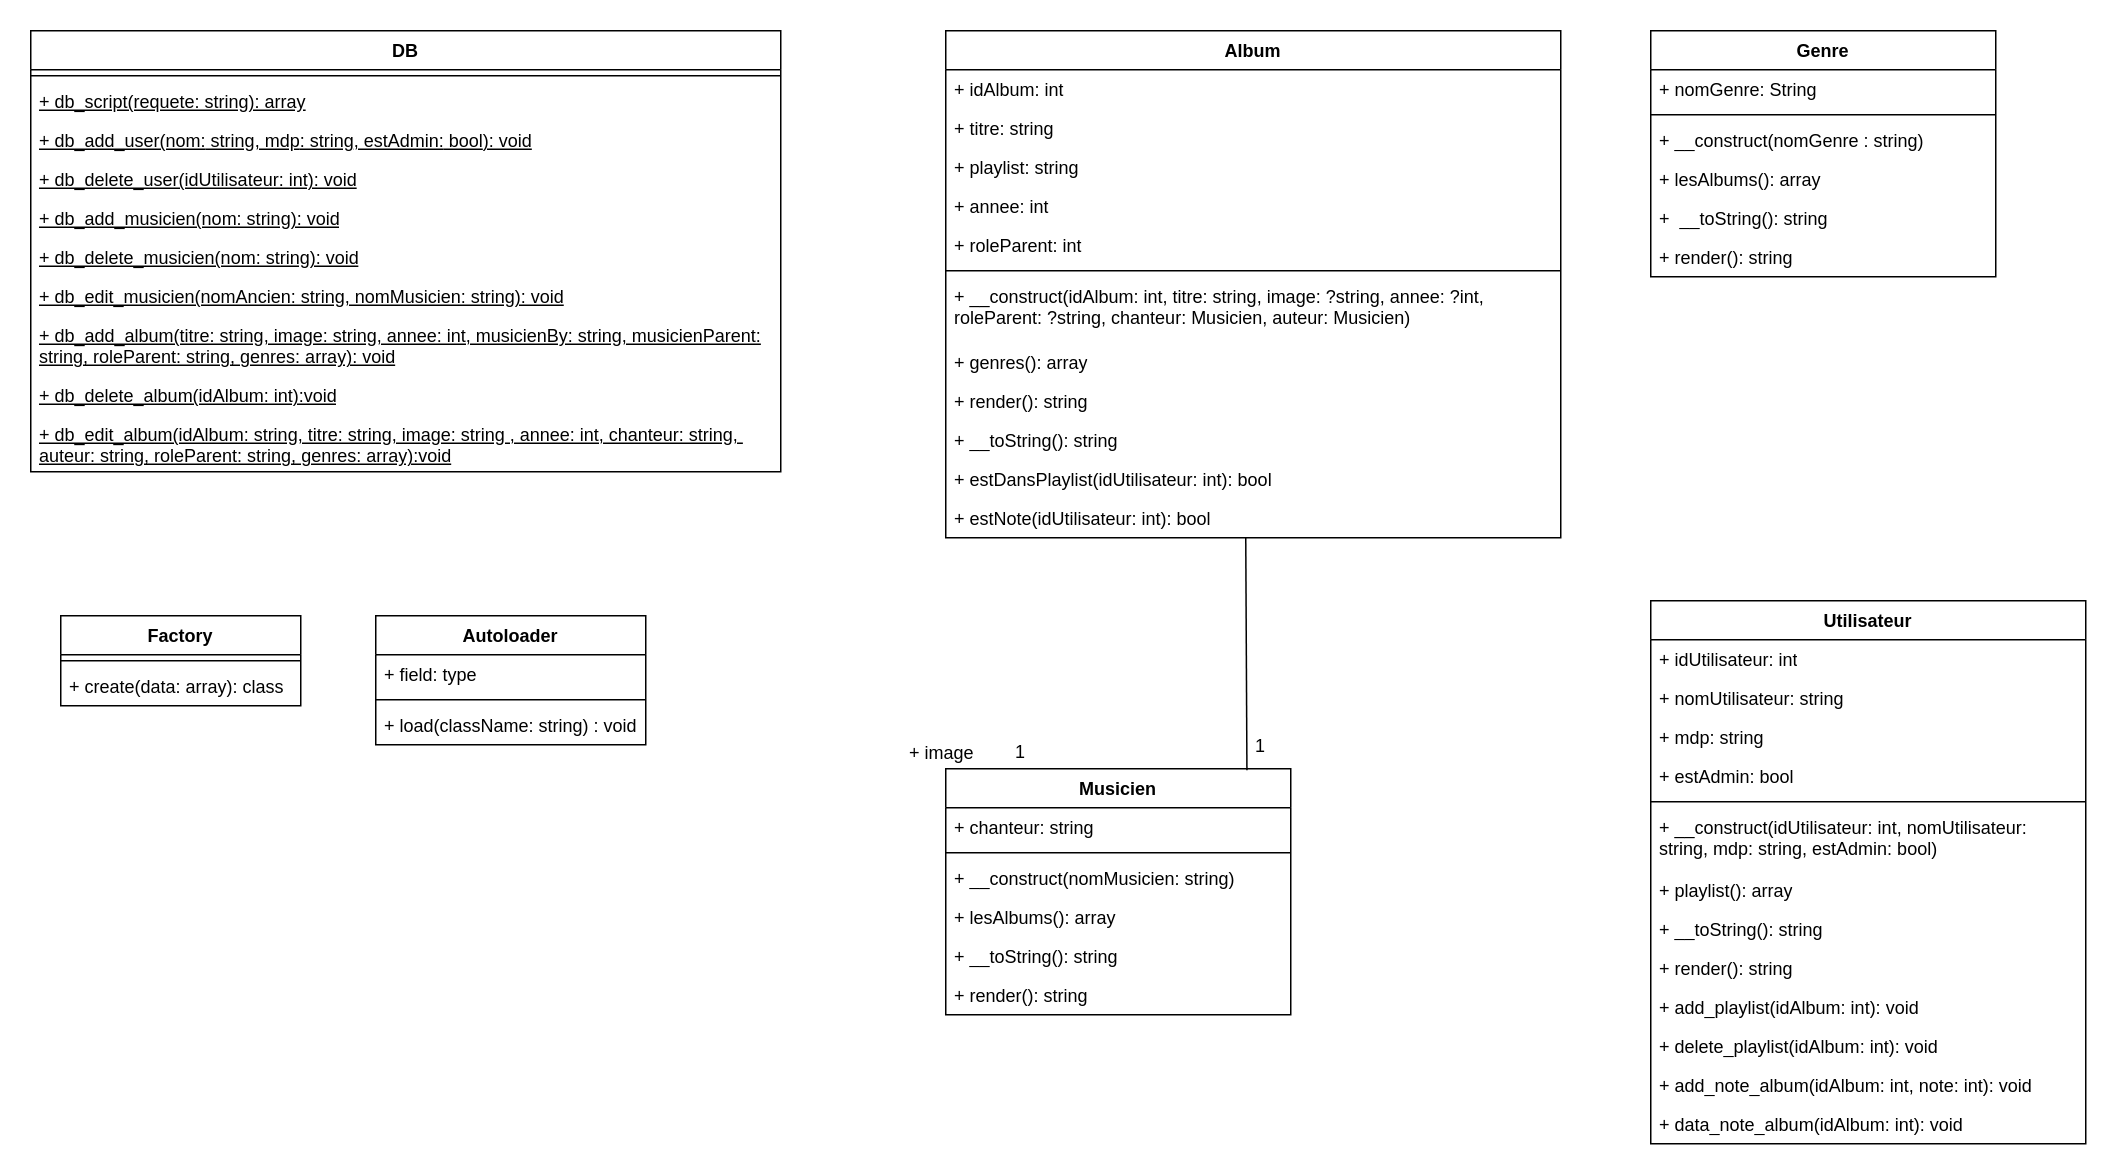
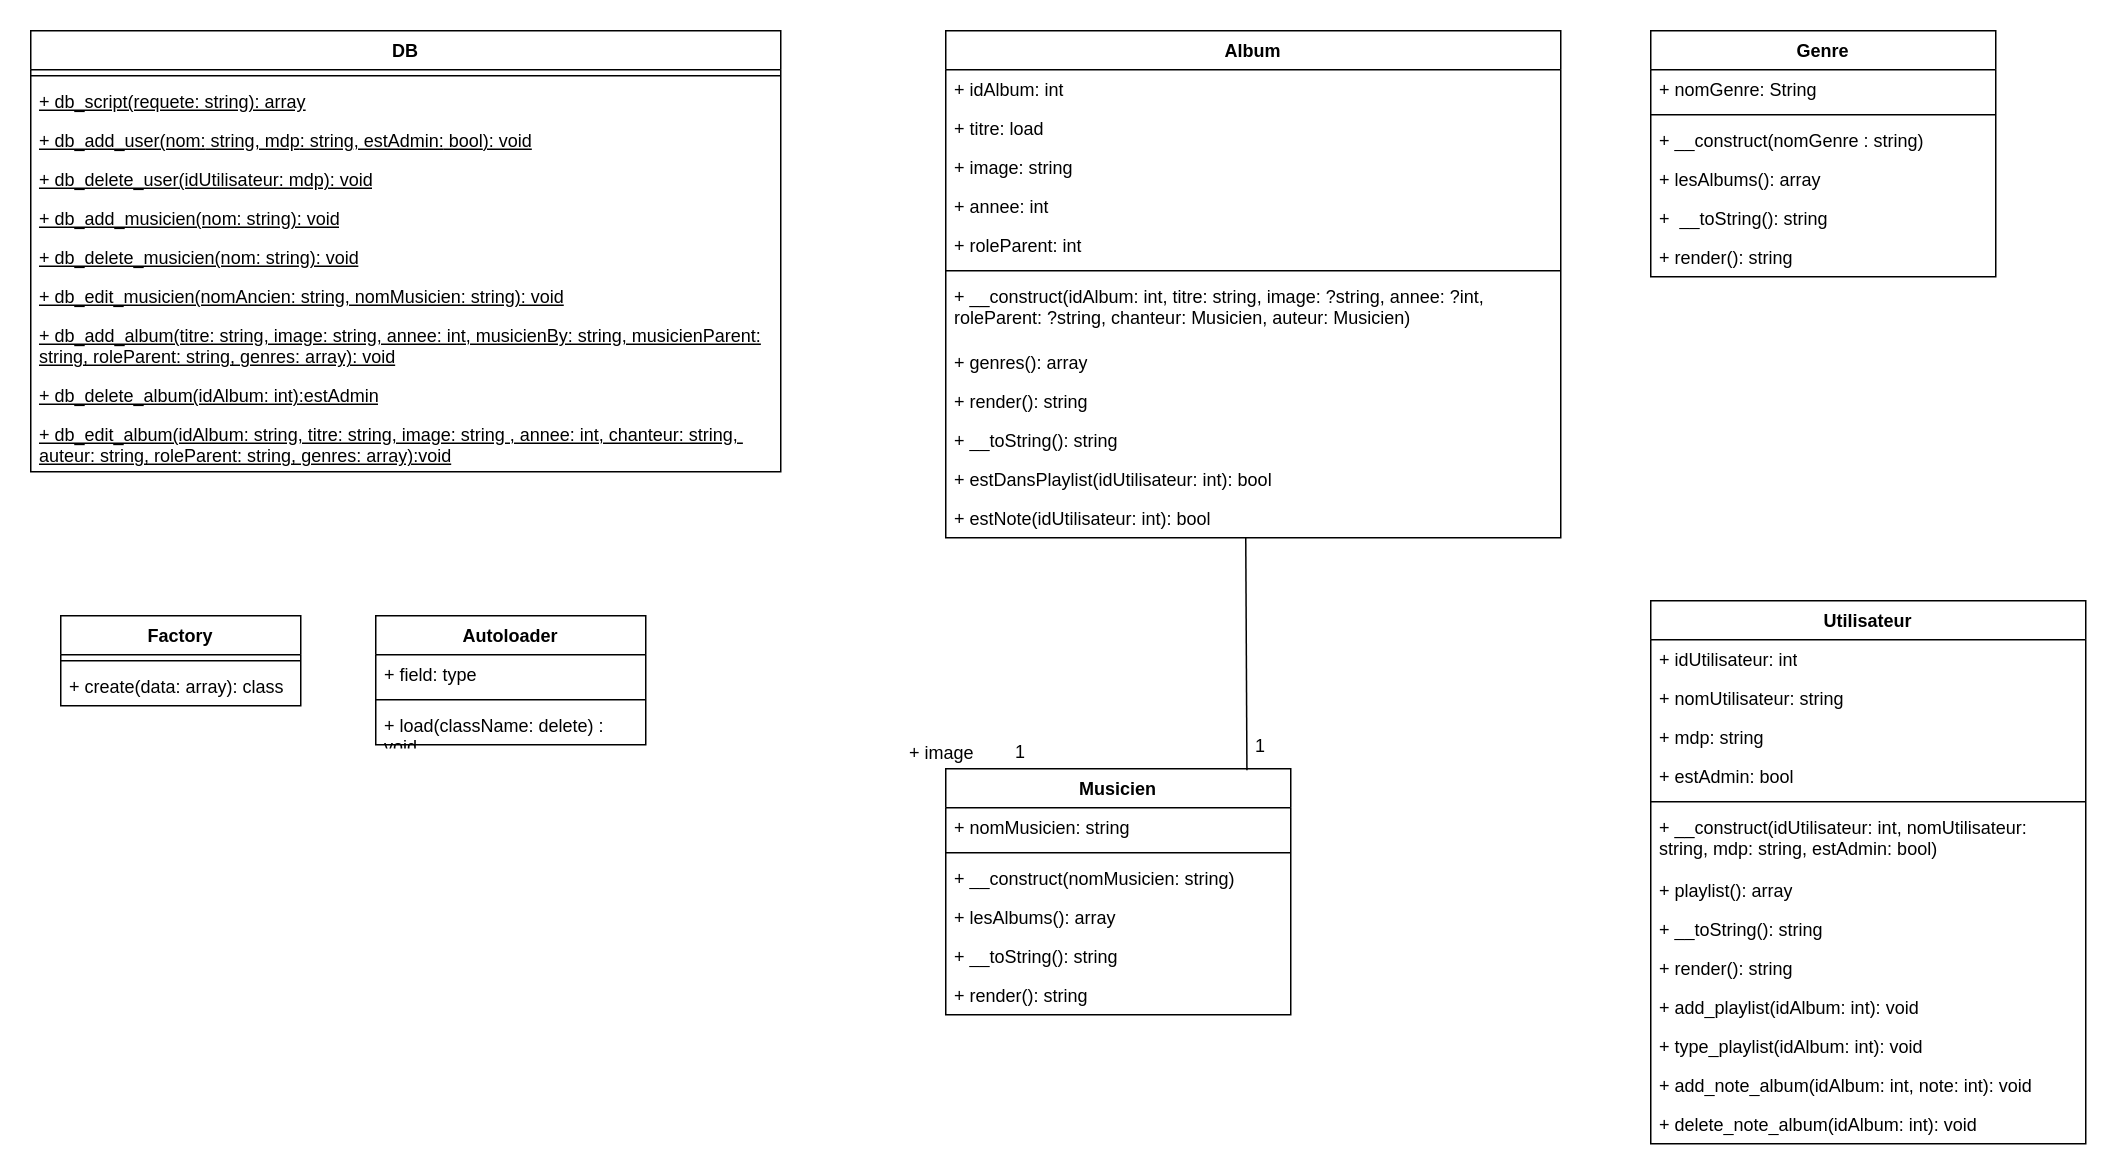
(1019, 130) -> (1009, 130)
(1029, 169) -> (1019, 169)
(223, 181) -> (226, 181)
(198, 397) -> (218, 397)
(512, 738) -> (512, 738)
(1036, 829) -> (1047, 829)
(1818, 1048) -> (1810, 1048)
(1825, 1126) -> (1833, 1126)
